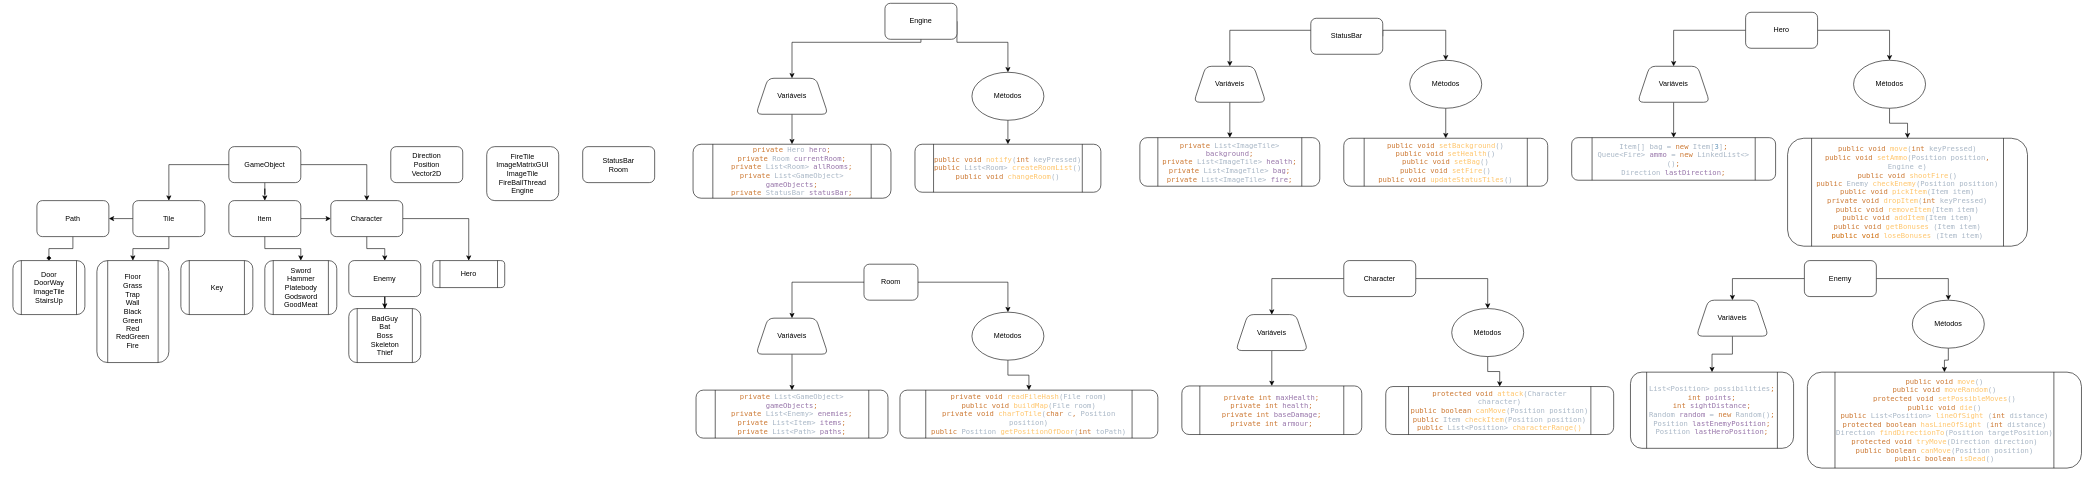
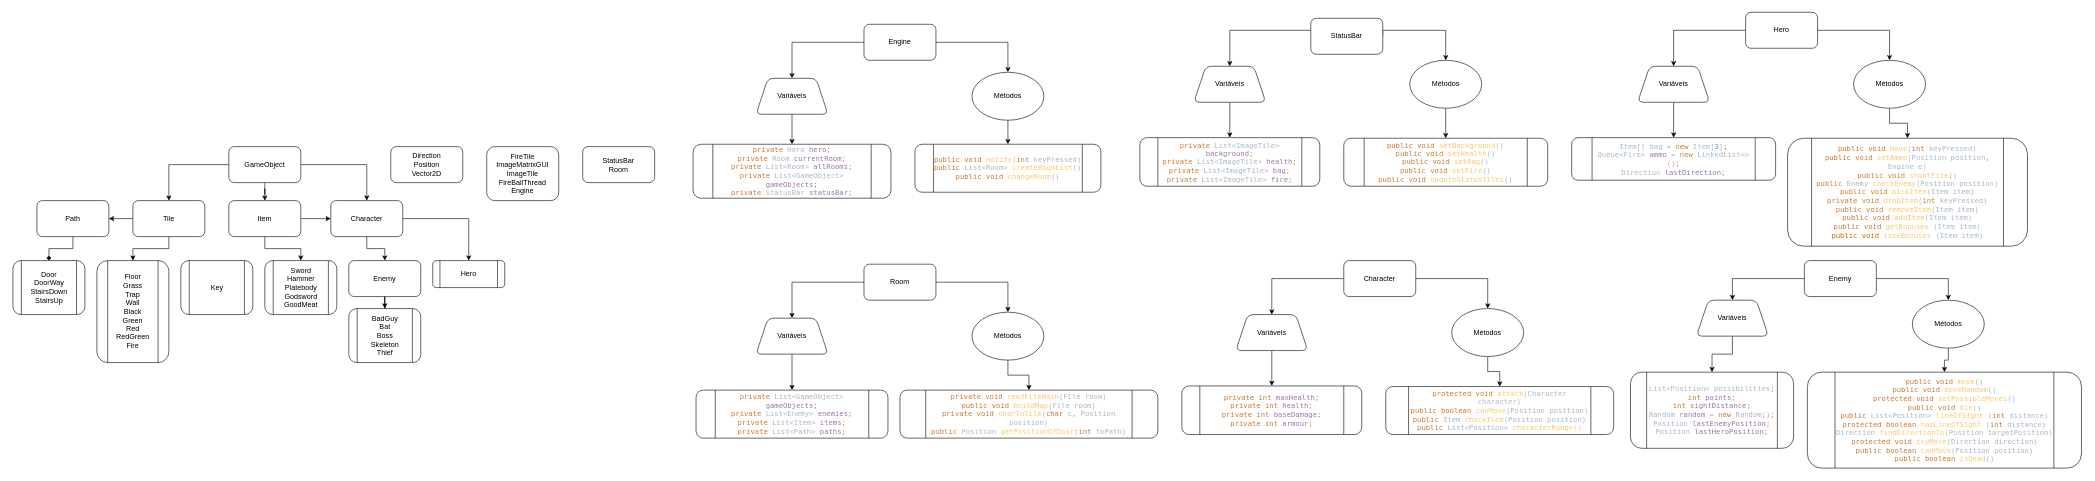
(921, 21) -> (900, 42)
(891, 282) -> (900, 282)
(49, 288) -> (49, 288)
